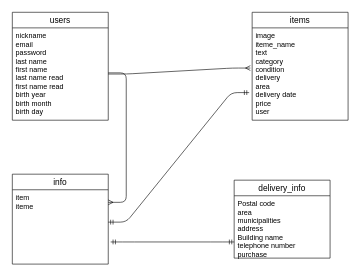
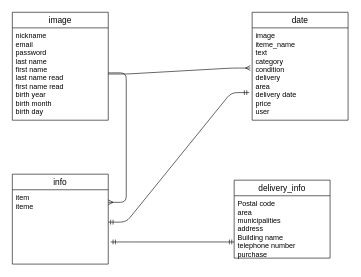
(60, 21) -> (60, 21)
(300, 21) -> (300, 21)
